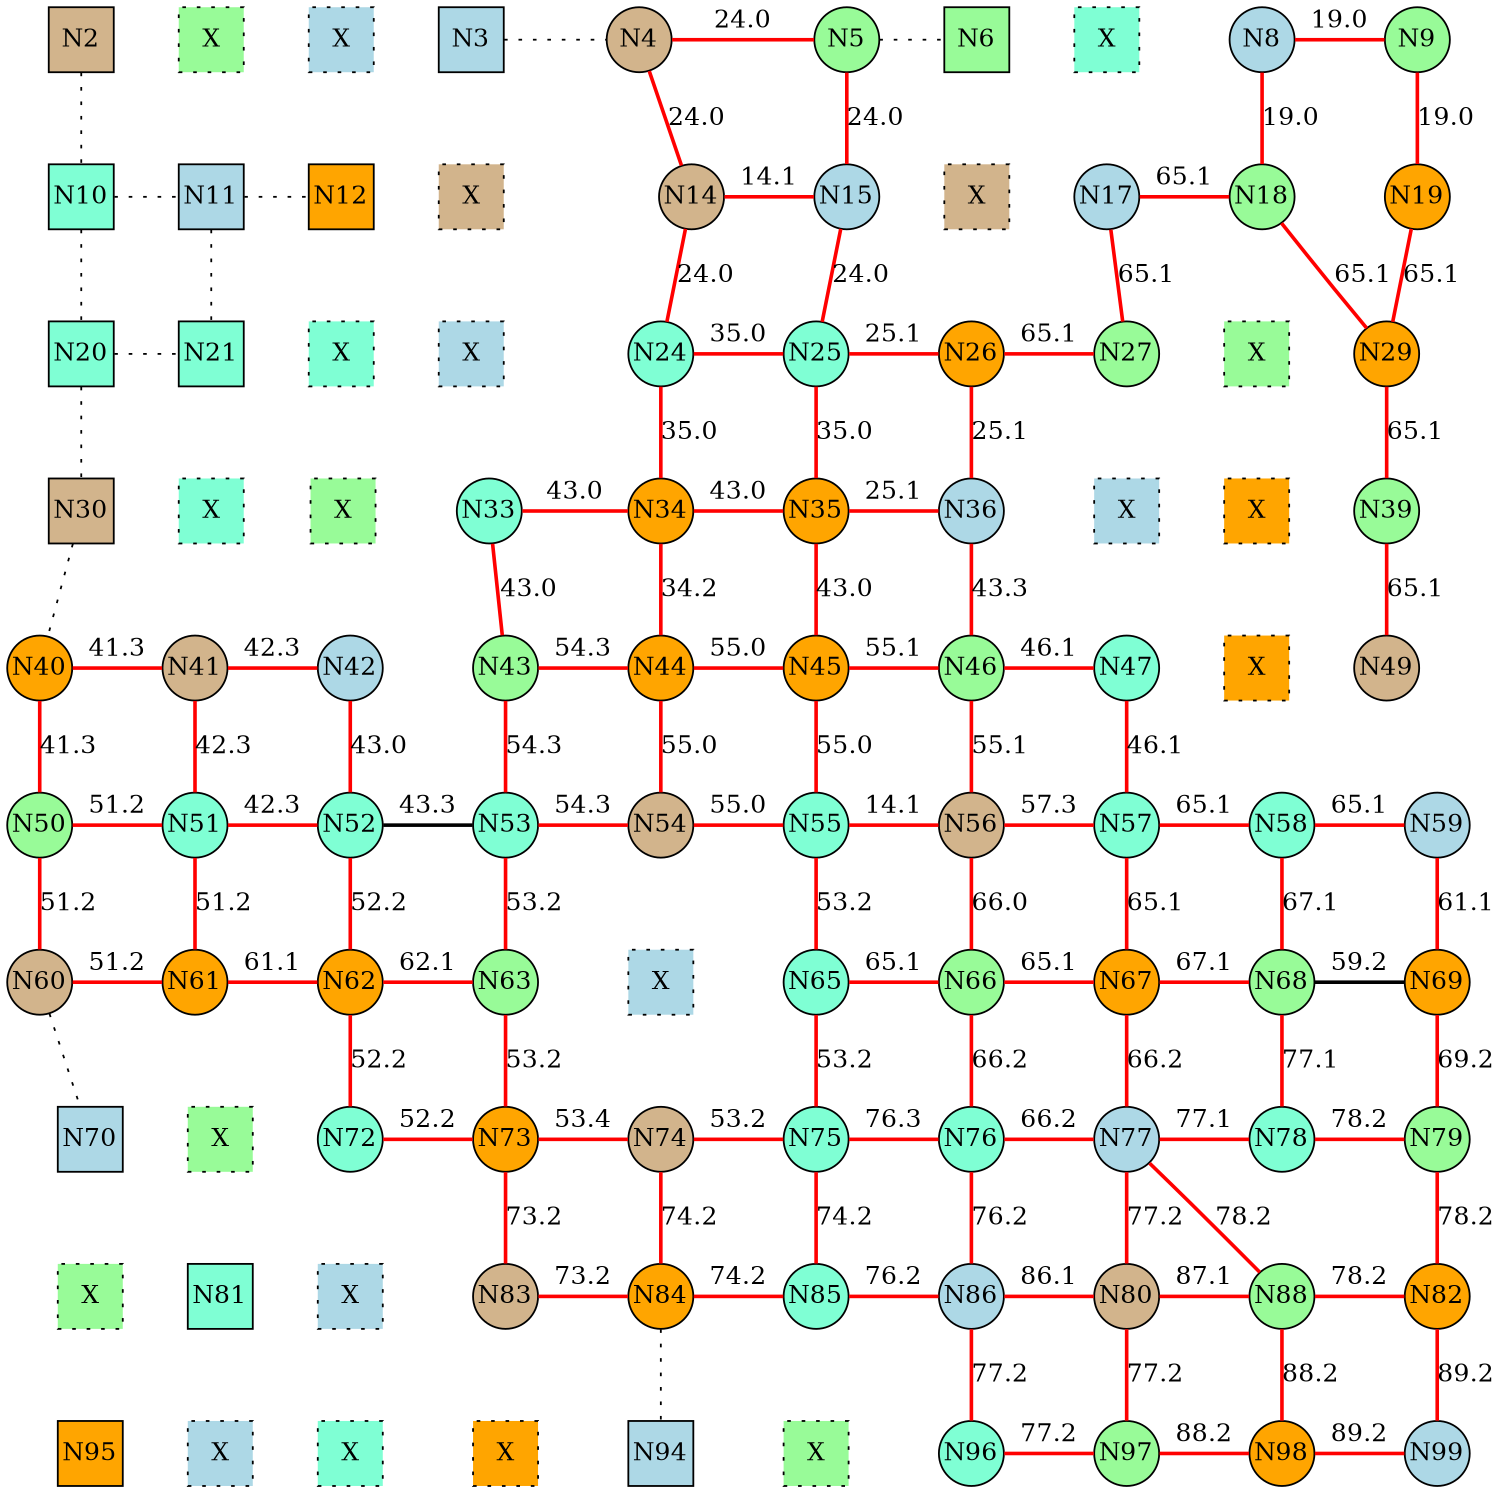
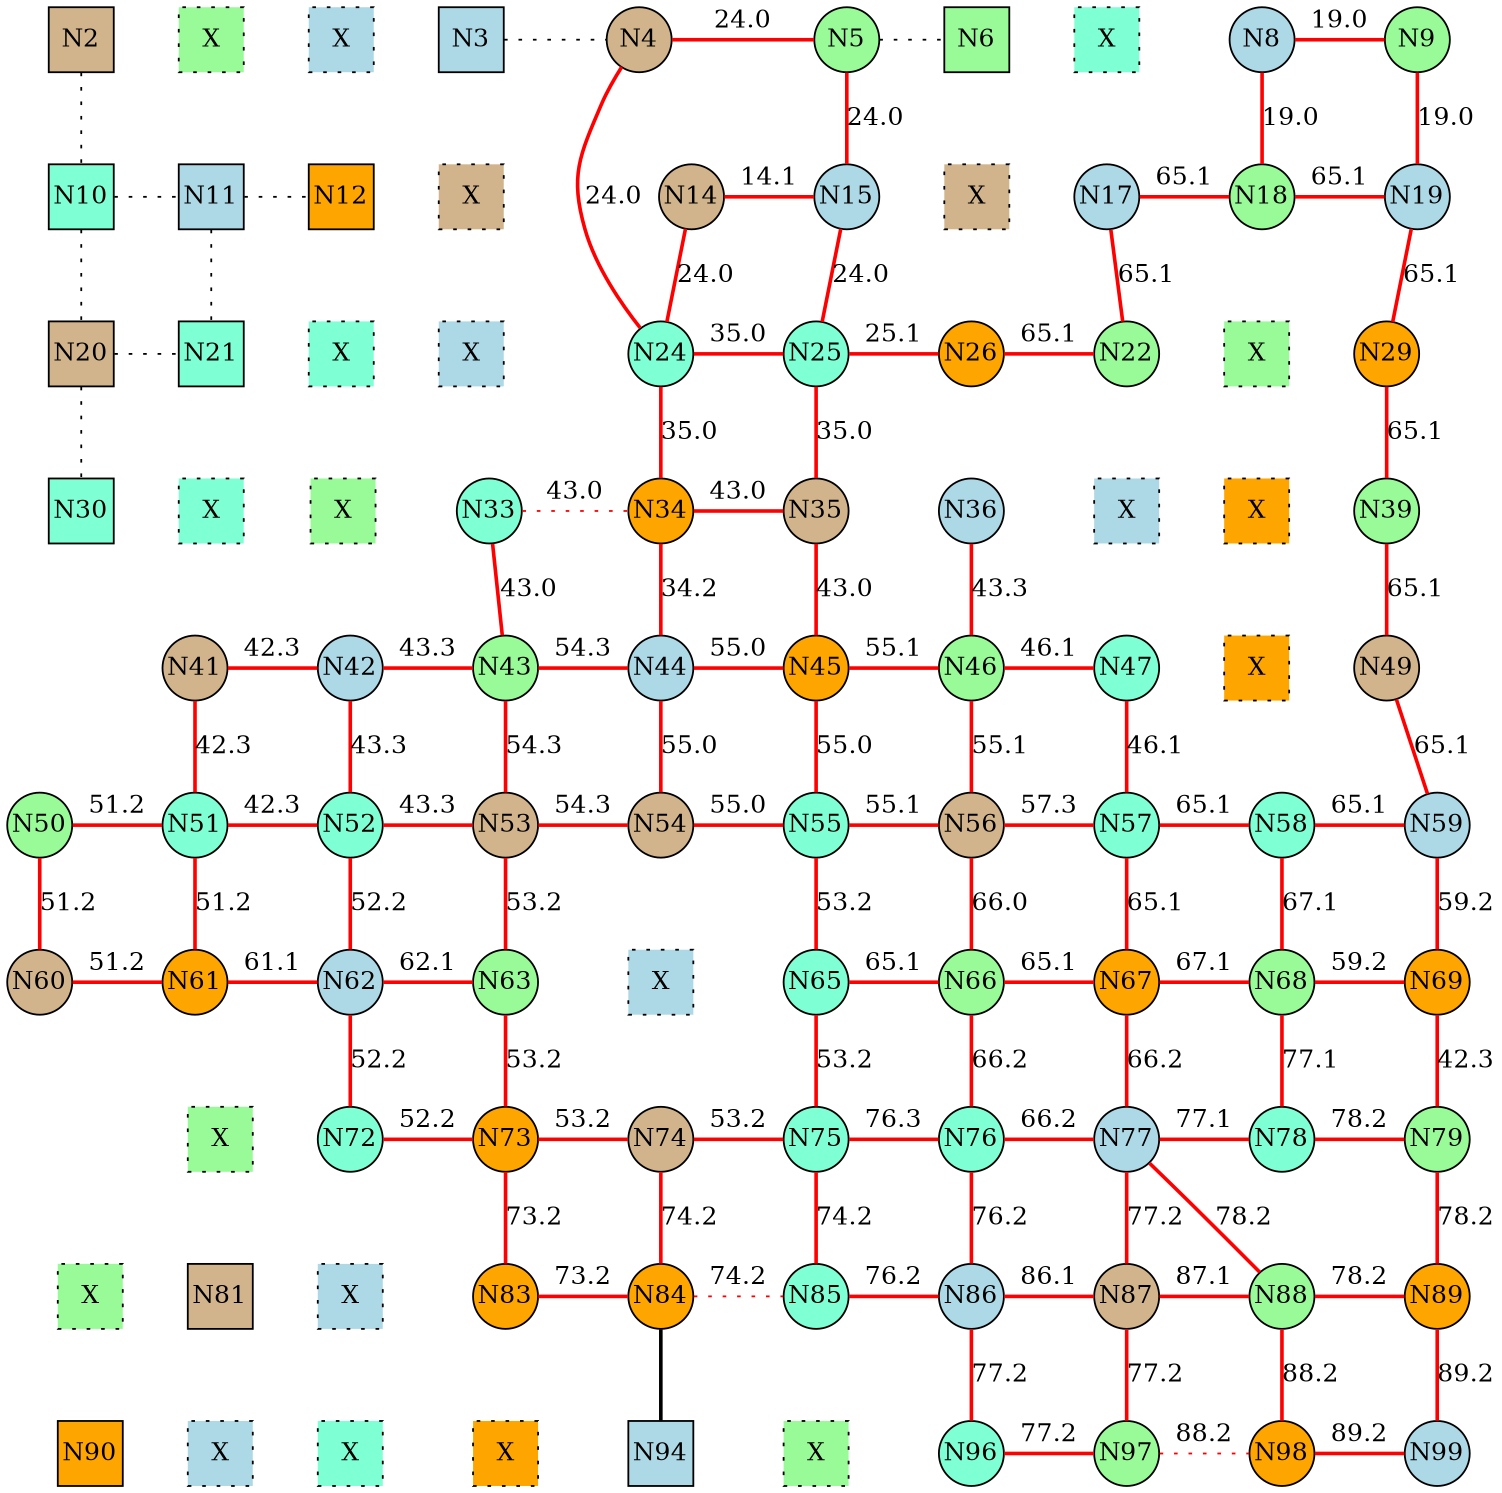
(665, 118) -> (579, 201)
(1417, 197) -> (1417, 197)
(1324, 276) -> (1340, 197)
(81, 354) -> (81, 354)
(1127, 354) -> (1127, 354)
(971, 432) -> none
(81, 511) -> (81, 511)
(575, 511) -> (575, 511)
(816, 511) -> (816, 511)
(894, 511) -> none
(40, 668) -> none
none -> (428, 668)
(661, 668) -> (661, 668)
(379, 747) -> (379, 747)
none -> (1412, 747)
(894, 806) -> (894, 806)
(428, 825) -> (428, 825)
(506, 825) -> (506, 825)
(1466, 904) -> (1466, 904)
(350, 982) -> (350, 982)
(1360, 982) -> (1360, 982)
(1466, 1061) -> (1466, 1061)
(583, 1120) -> (583, 1120)
(90, 1139) -> none
(220, 1296) -> (220, 1296)
(506, 1296) -> (506, 1296)
(738, 1296) -> (738, 1296)
(1127, 1296) -> (1127, 1296)
(1437, 1296) -> (1437, 1296)
(661, 1375) -> (661, 1375)
(90, 1453) -> (90, 1453)
(1204, 1453) -> (1204, 1453)
